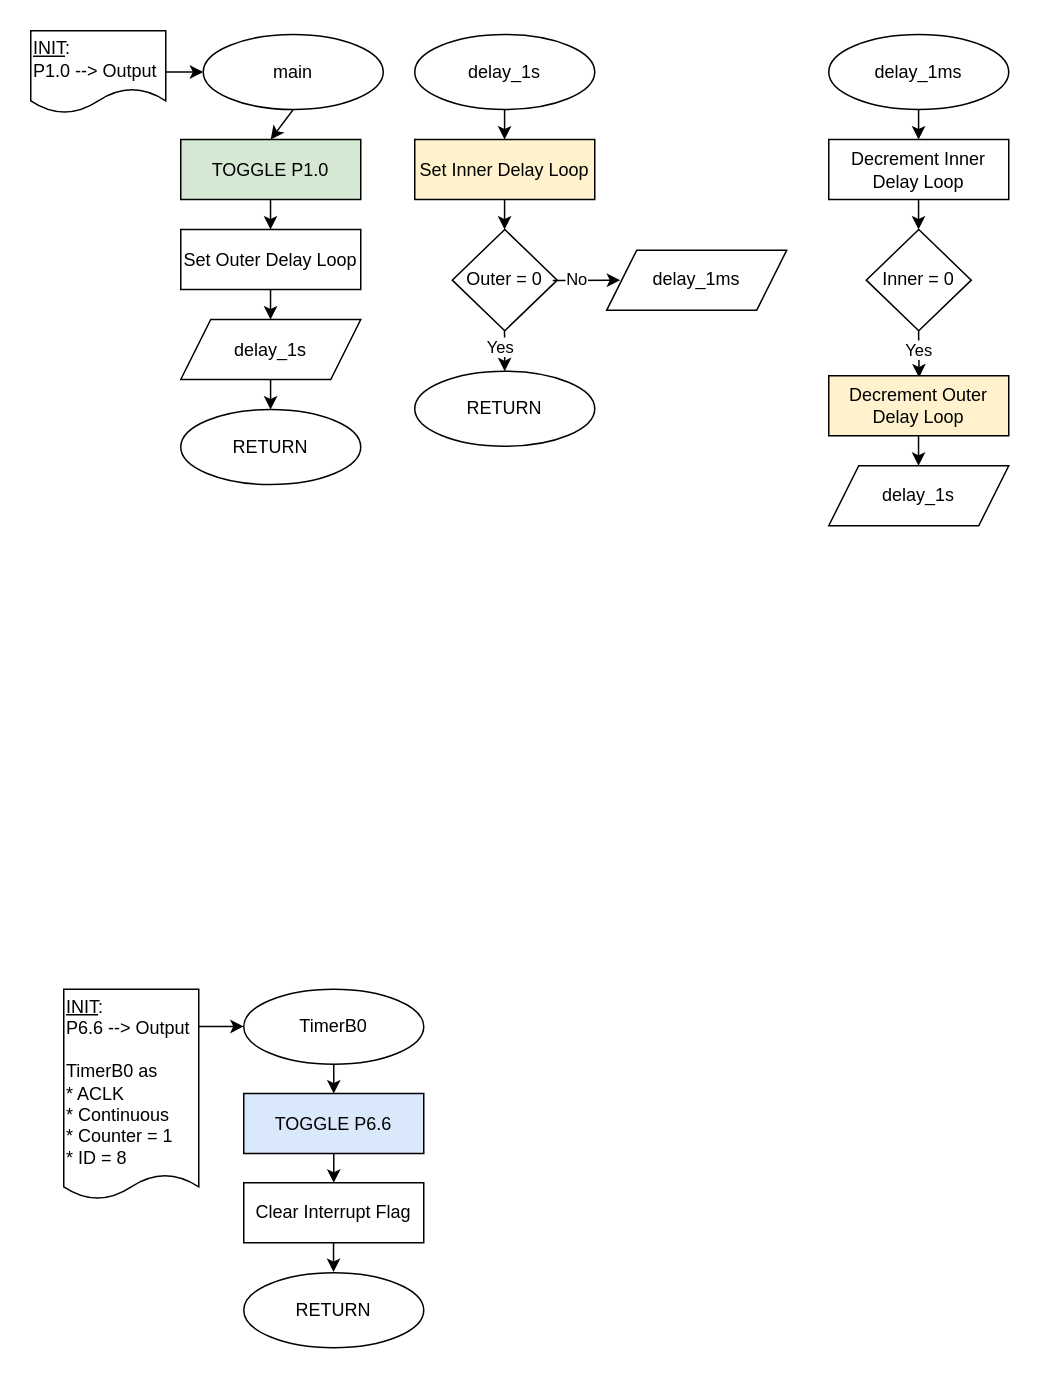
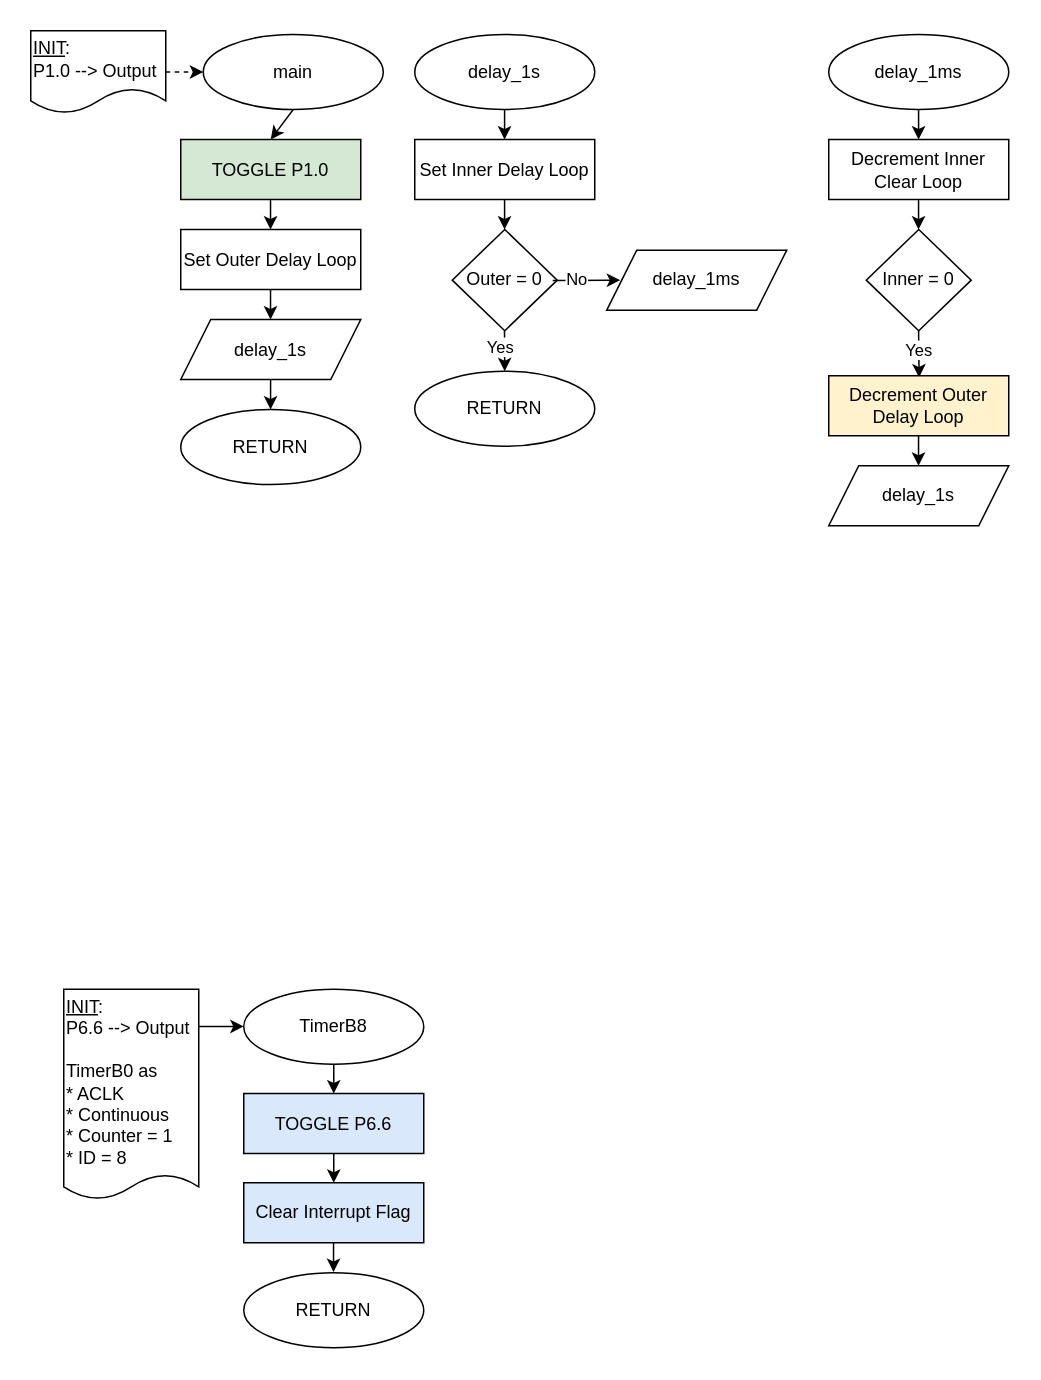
(180, 72) -> (180, 72)
(505, 170) -> (505, 170)
(919, 170) -> (919, 170)
(334, 1027) -> (334, 1027)
(334, 1213) -> (334, 1213)
